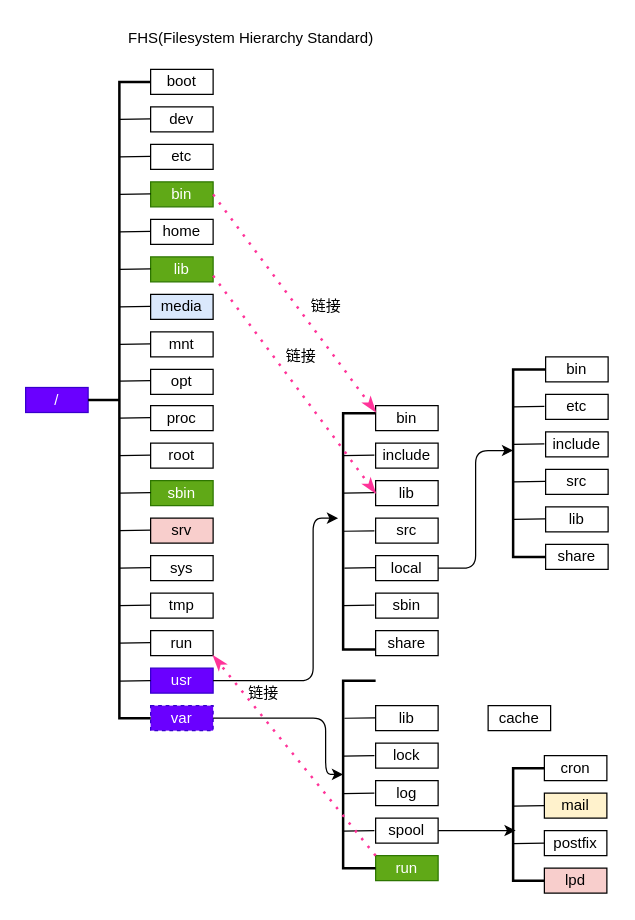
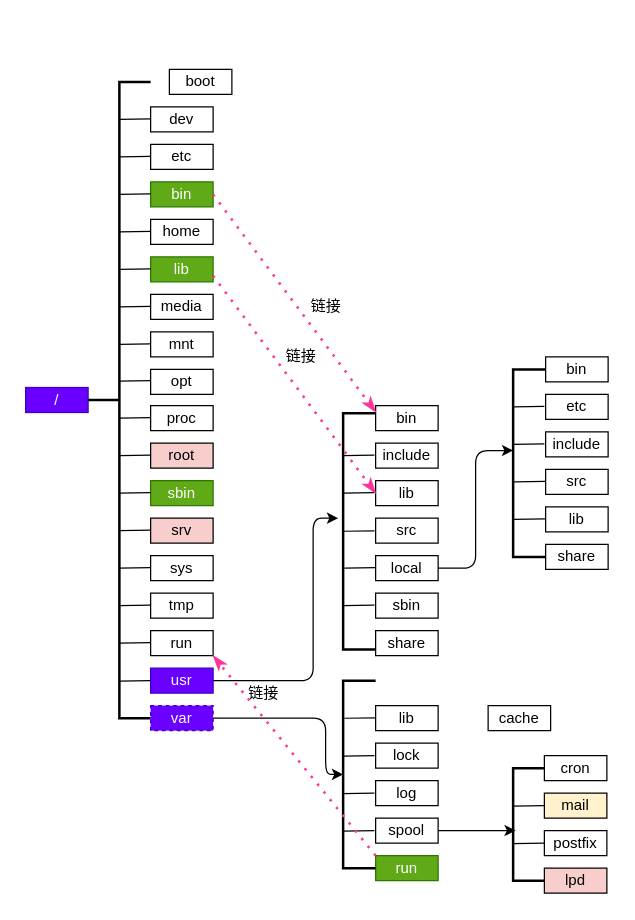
(251, 38) -> none
(182, 82) -> (201, 82)
(182, 307) -> (182, 307)
(182, 456) -> (182, 456)
